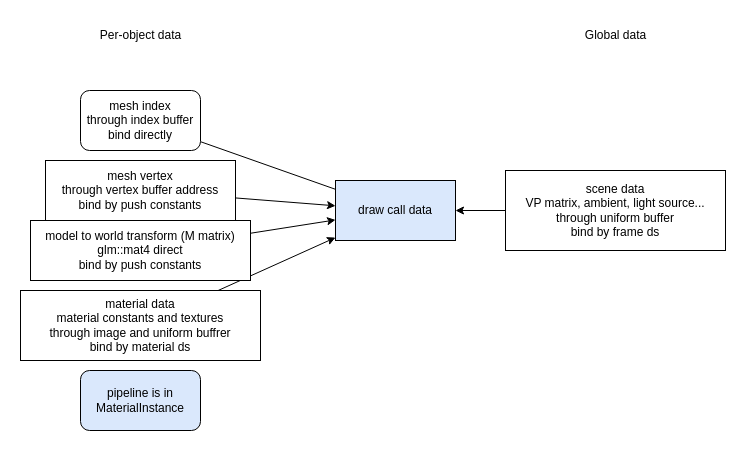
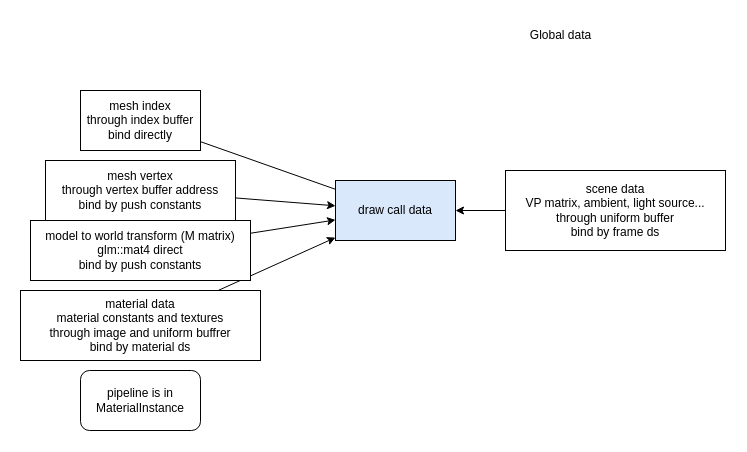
(141, 36) -> none
(616, 36) -> (561, 36)
(141, 121) -> (141, 121)
(141, 401) -> (141, 401)
